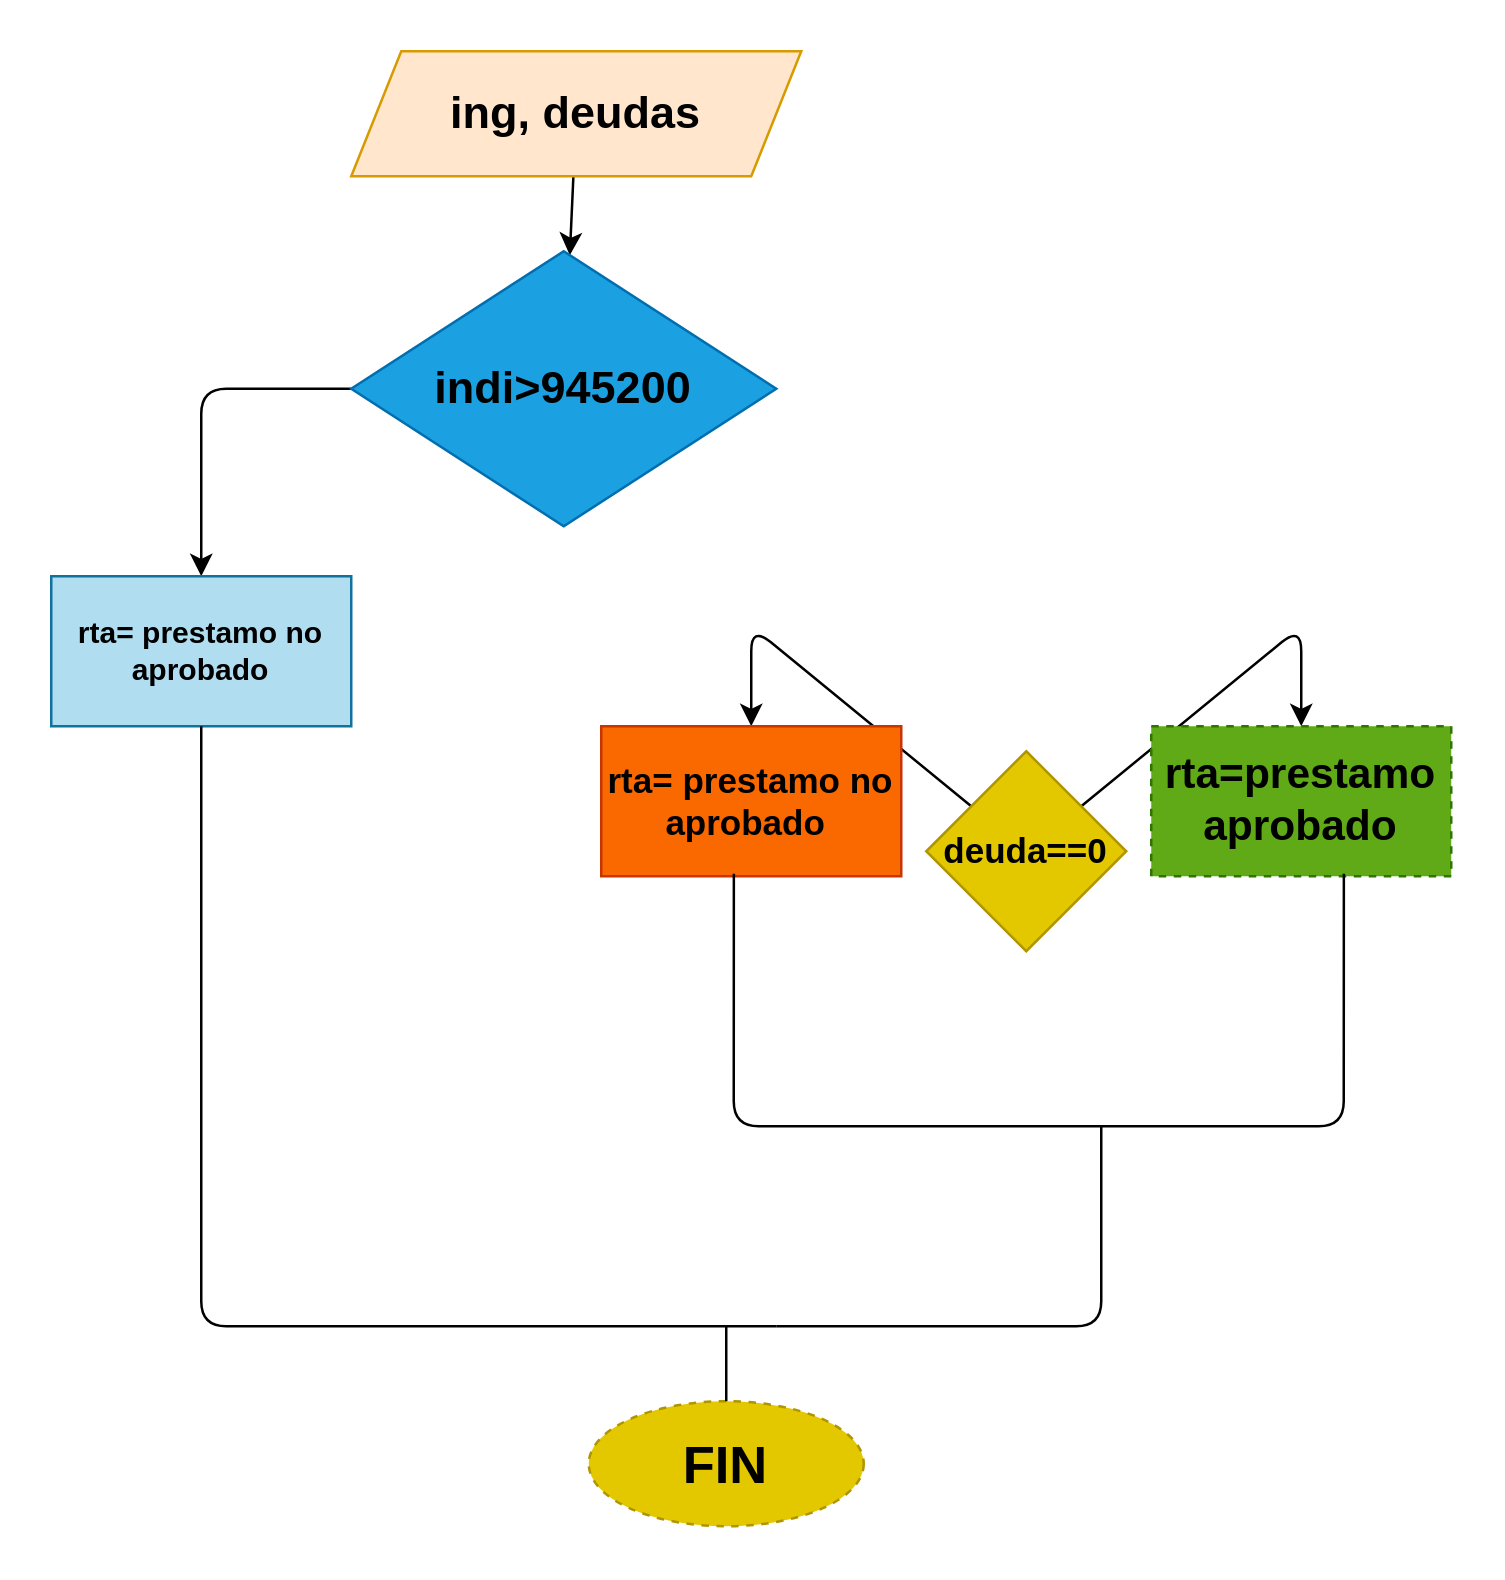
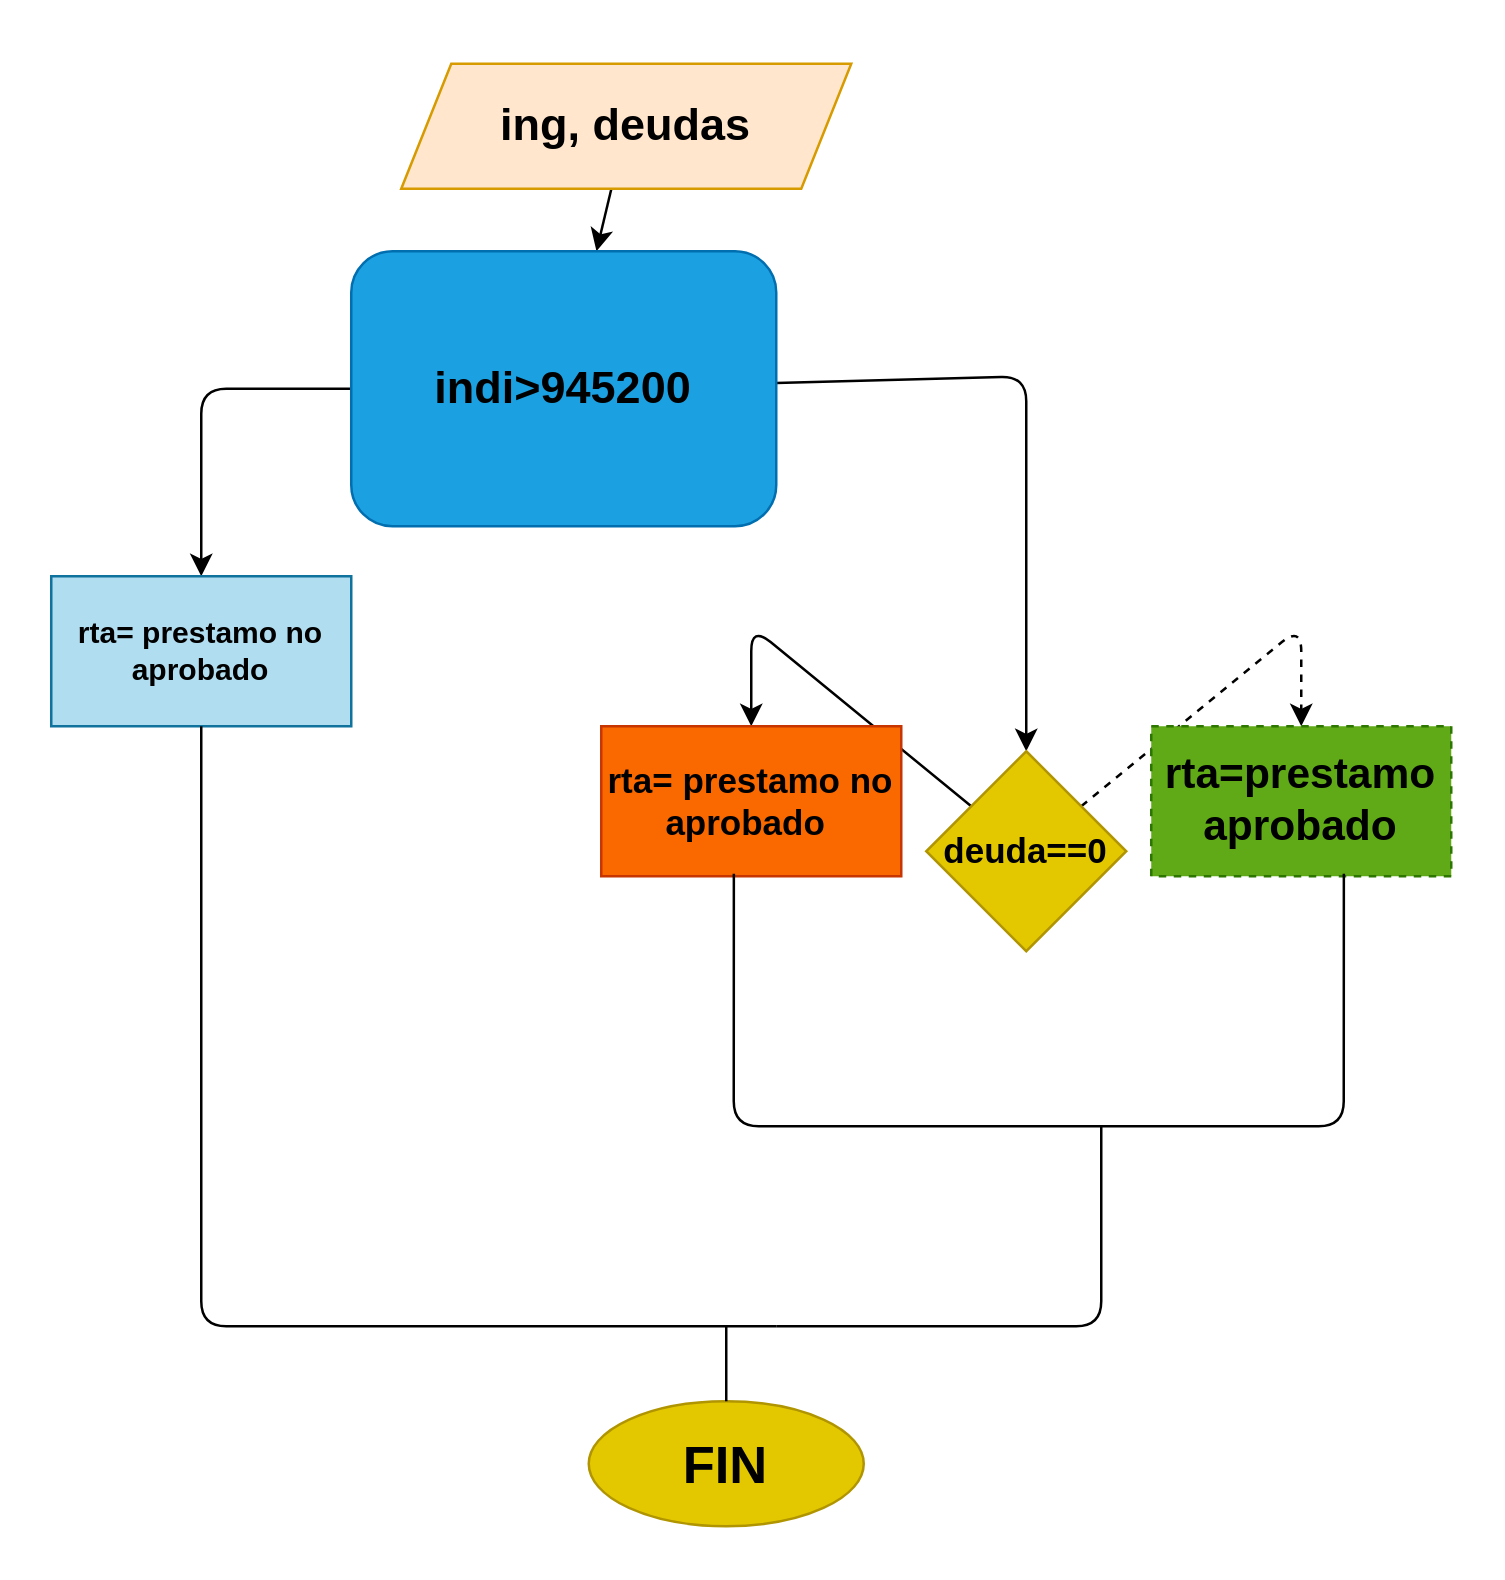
(576, 114) -> (626, 126)
(564, 389) -> (564, 389)
none -> (1026, 438)
(1262, 659) -> (1262, 659)
(726, 1464) -> (726, 1464)
